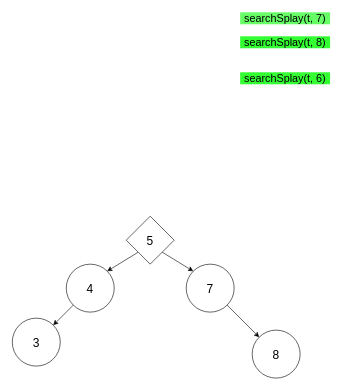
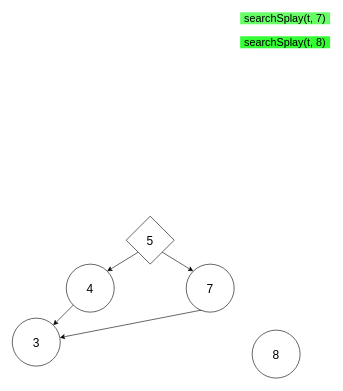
(285, 78) -> none
(242, 320) -> (133, 324)
